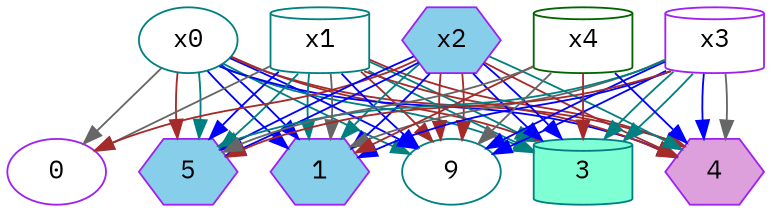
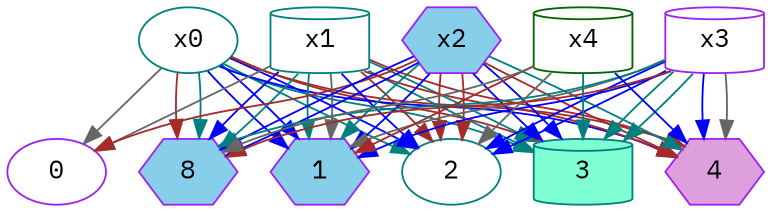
(583, 97) -> (583, 97)
(188, 172) -> (188, 172)
(451, 172) -> (451, 172)
